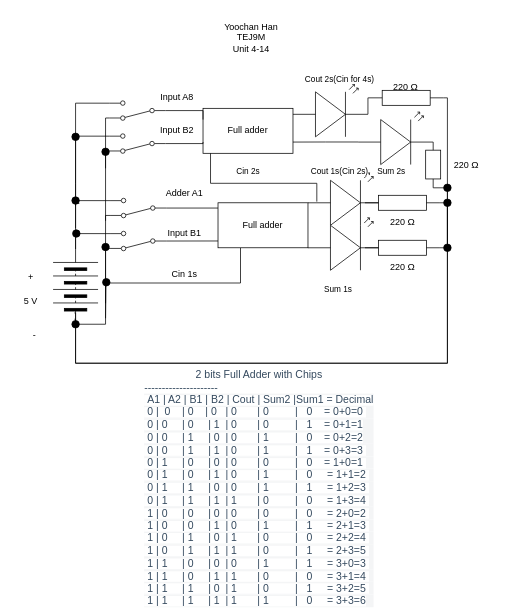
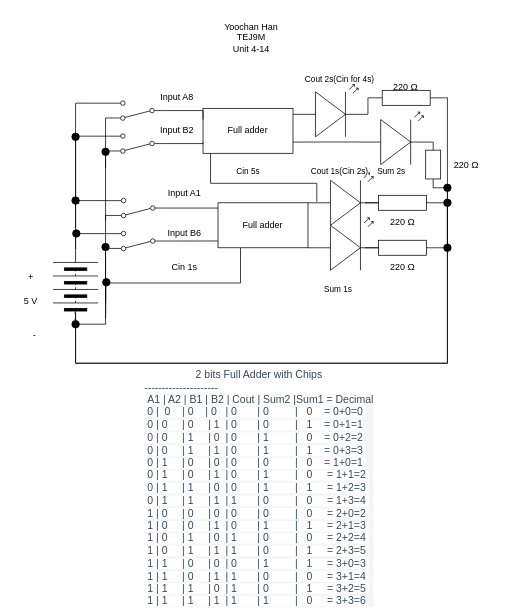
(248, 171) -> (248, 171)
(185, 194) -> (185, 194)
(185, 234) -> (185, 234)
(184, 275) -> (184, 267)
